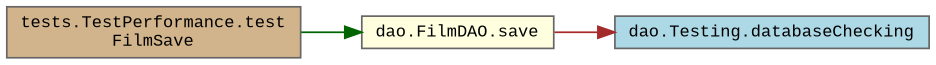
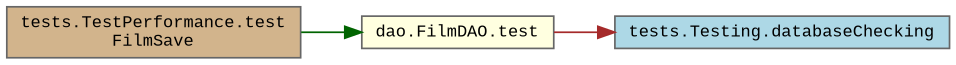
(458, 32) -> (458, 32)
(772, 32) -> (782, 32)
